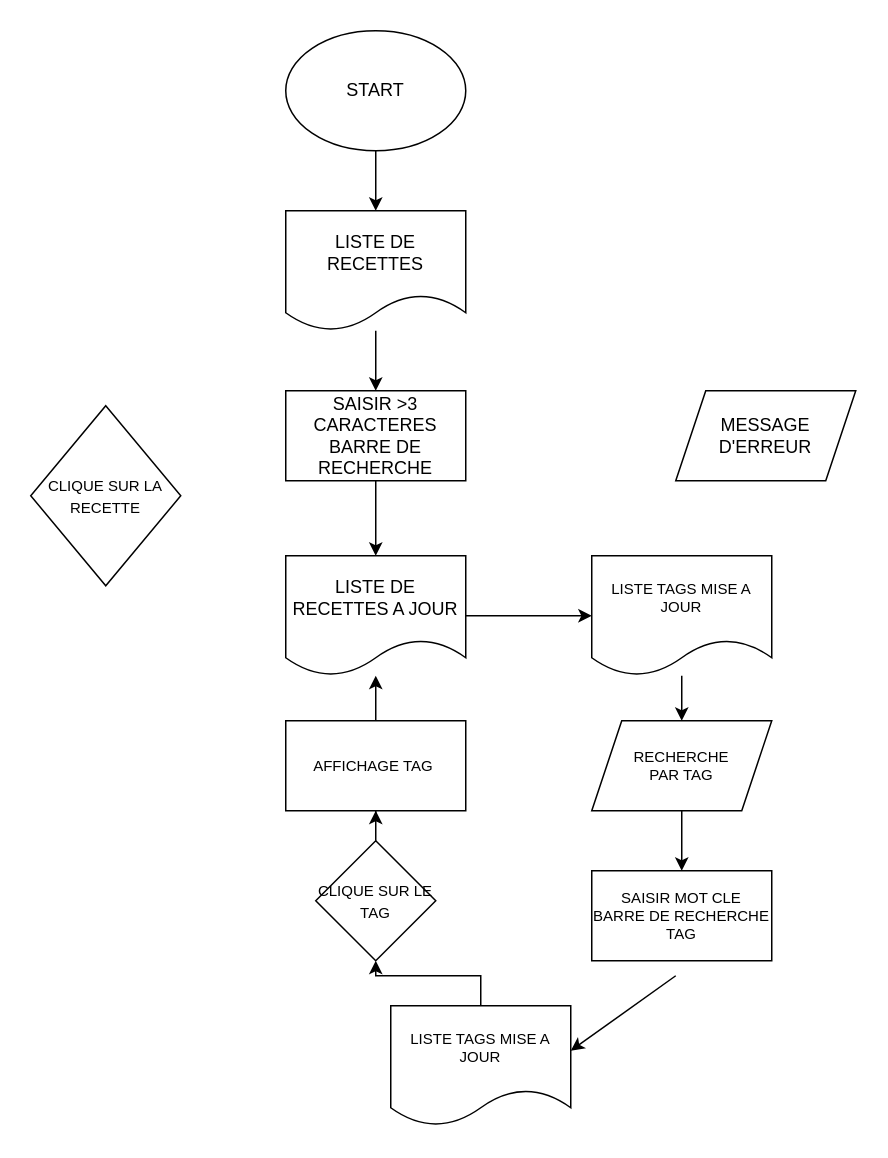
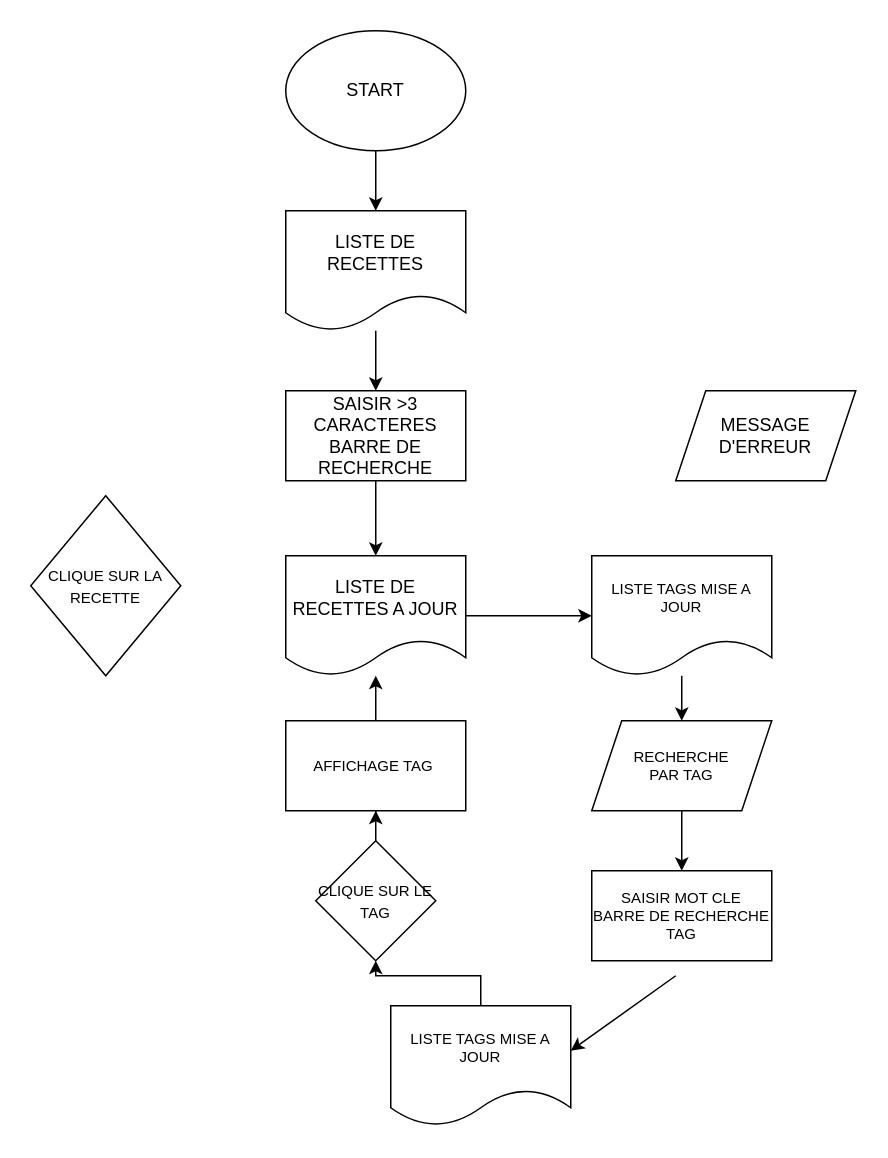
(106, 496) -> (106, 586)
